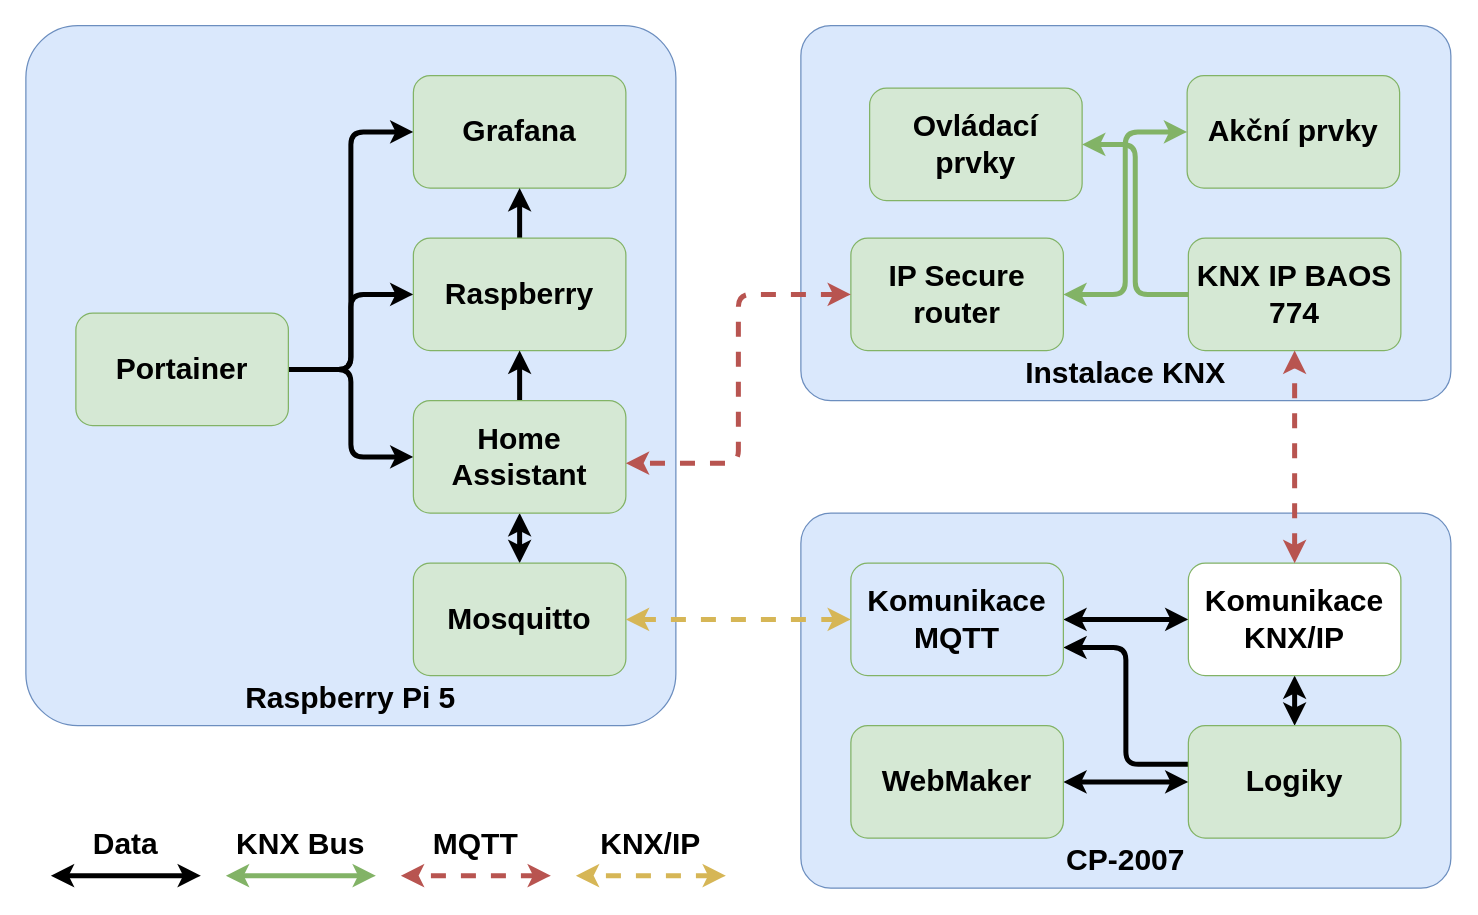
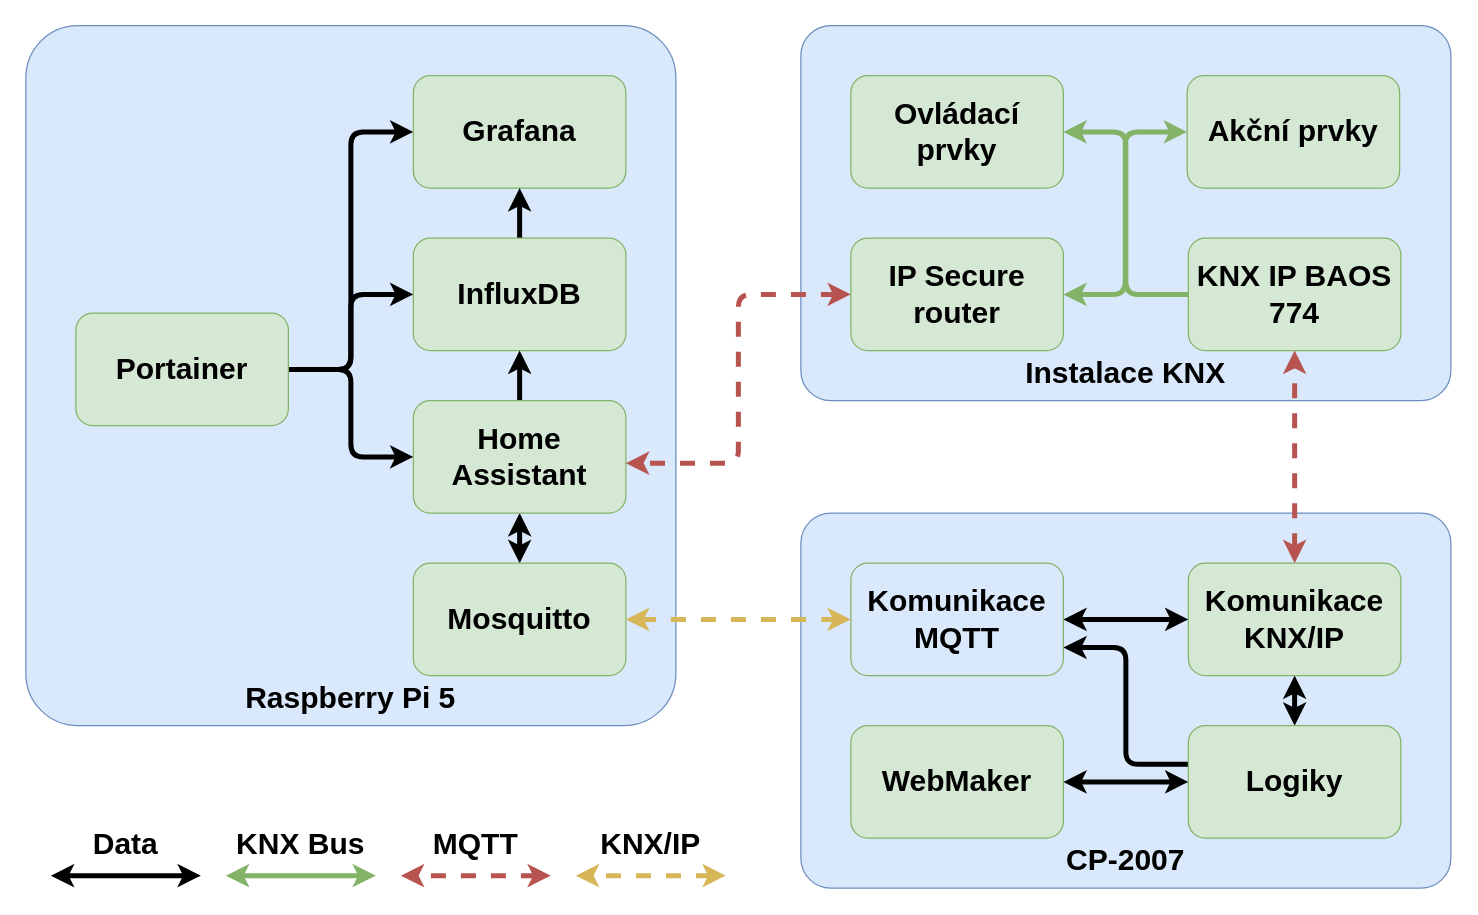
(976, 144) -> (957, 132)
(519, 294) -> (519, 294)
(1294, 619) -> (1294, 619)
